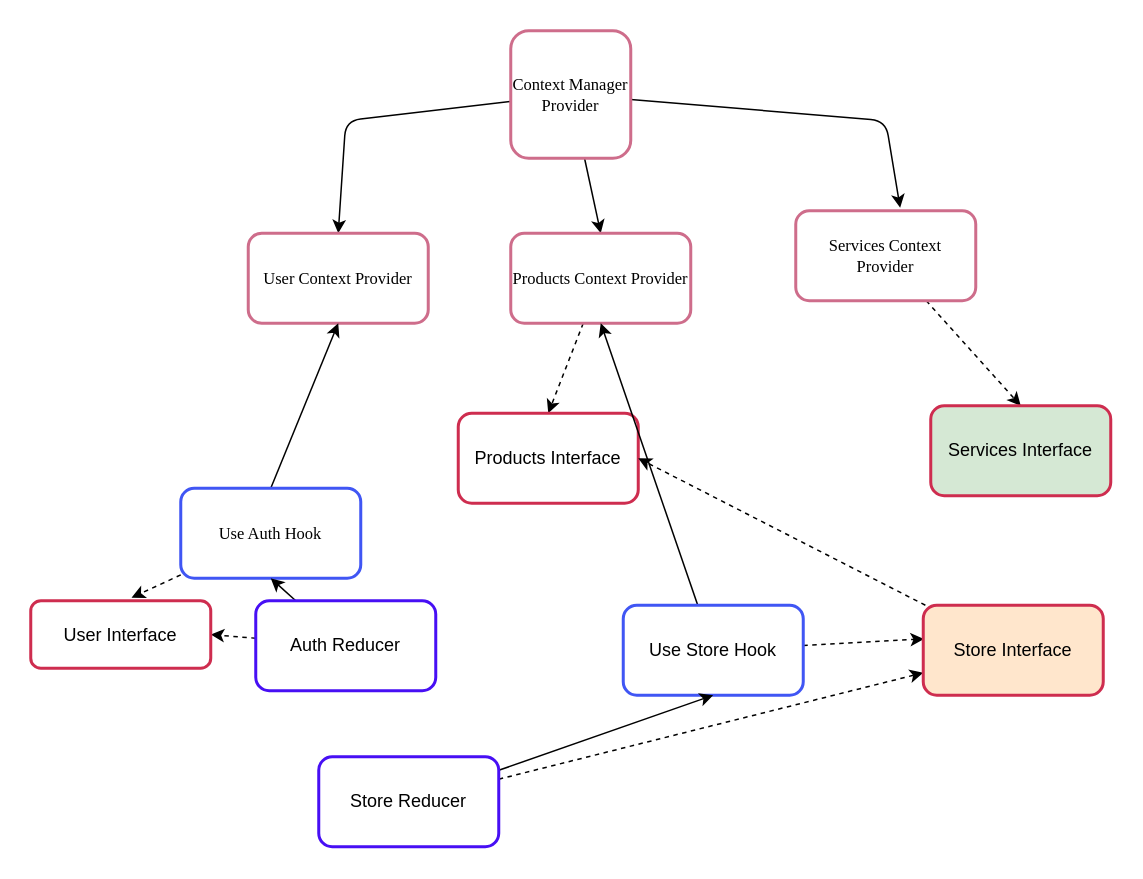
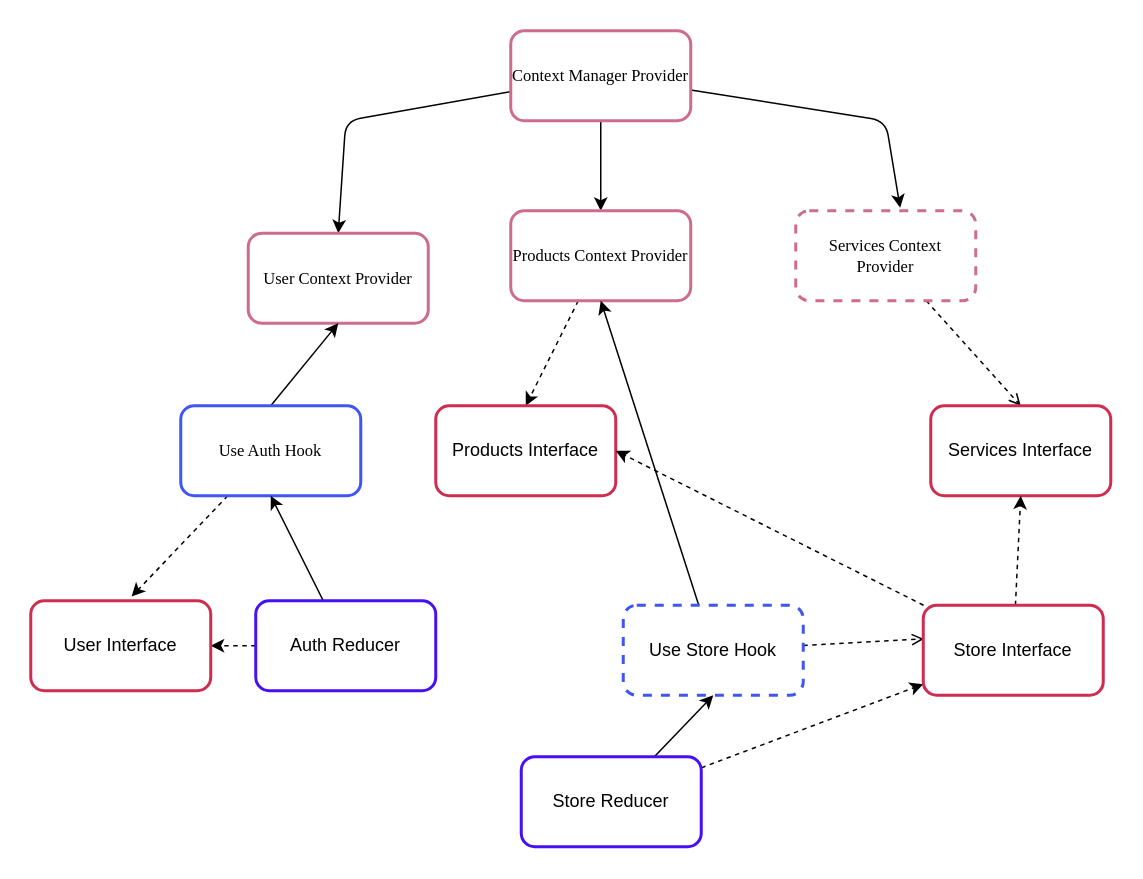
(571, 95) -> (601, 76)
(886, 256) -> (886, 256)
(601, 278) -> (601, 256)
(1013, 397) -> (1014, 399)
(1021, 451) -> (1021, 451)
(548, 458) -> (526, 451)
(271, 533) -> (271, 451)
none -> (1018, 555)
(121, 635) -> (121, 646)
(912, 640) -> (915, 639)
(713, 650) -> (713, 650)
(1013, 650) -> (1013, 650)
(409, 802) -> (611, 802)
